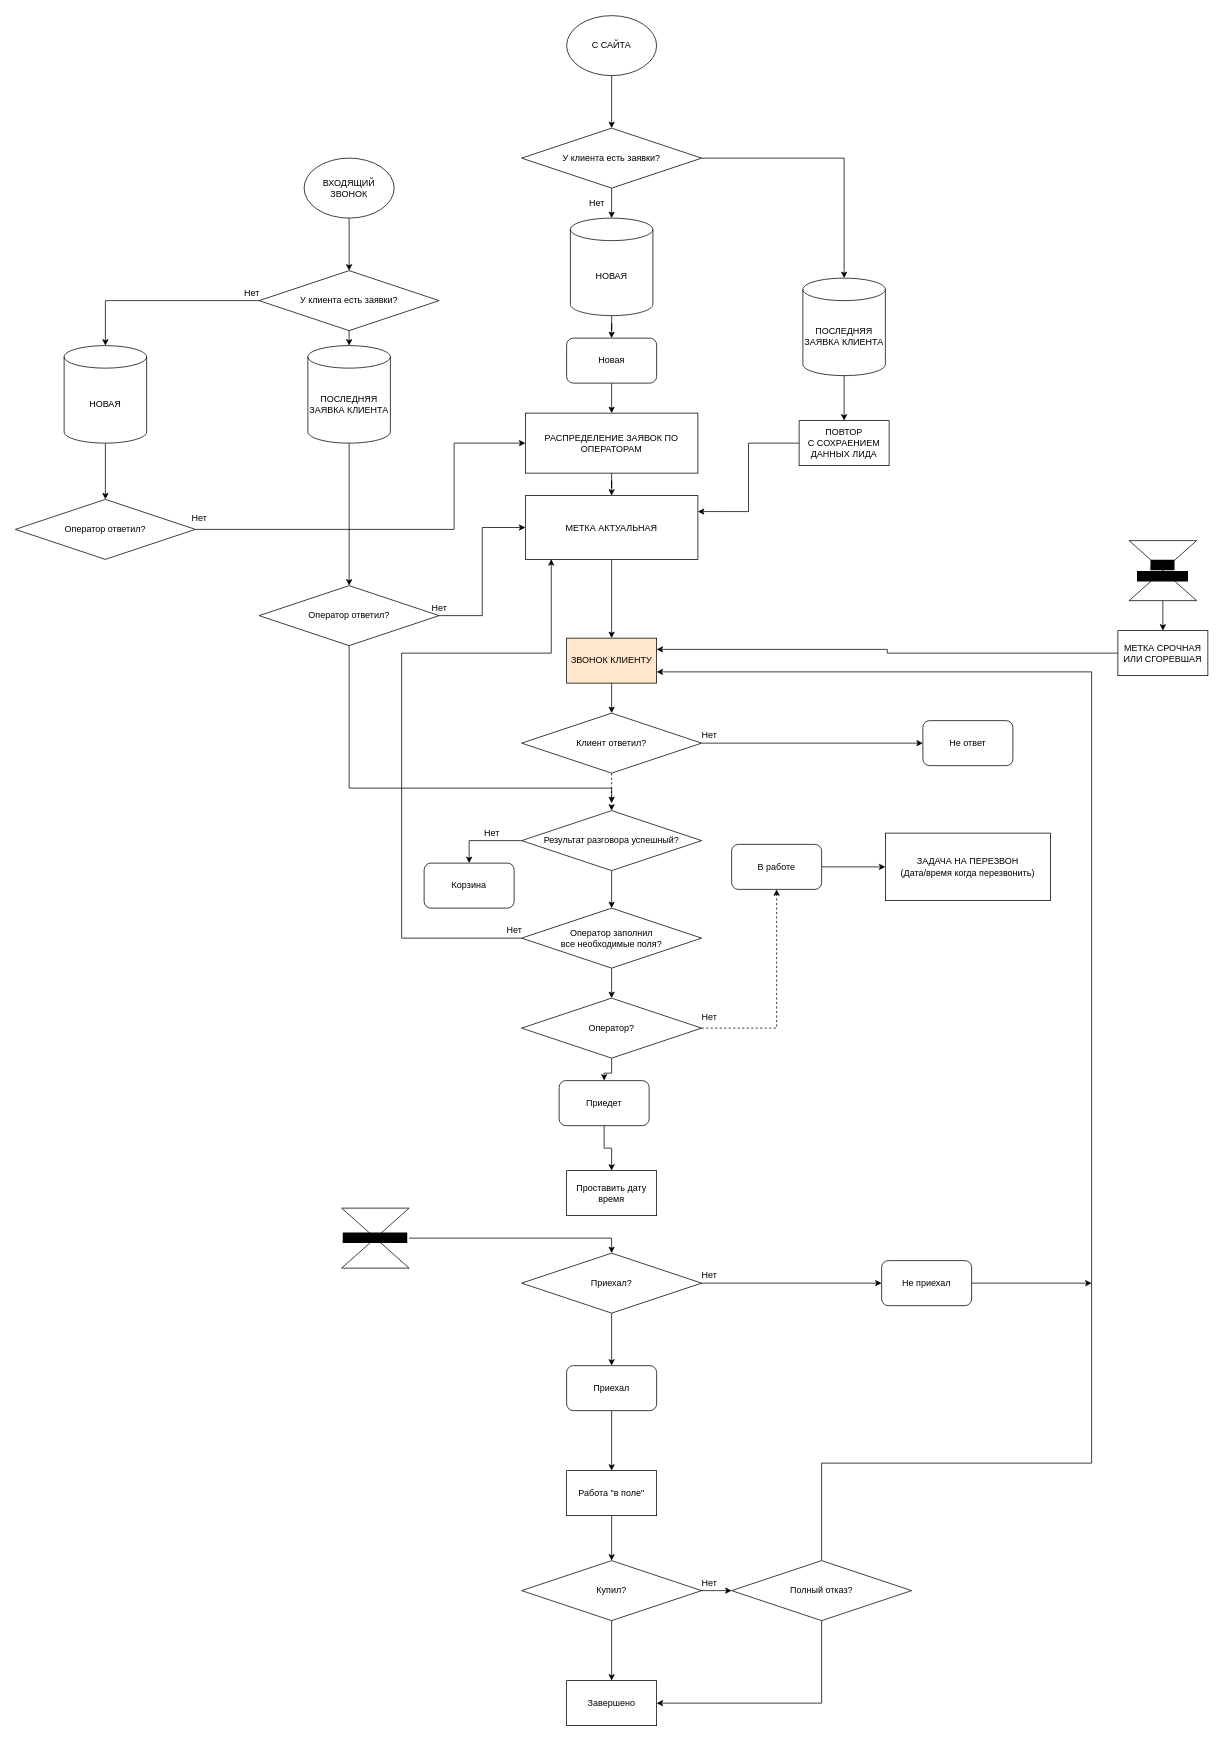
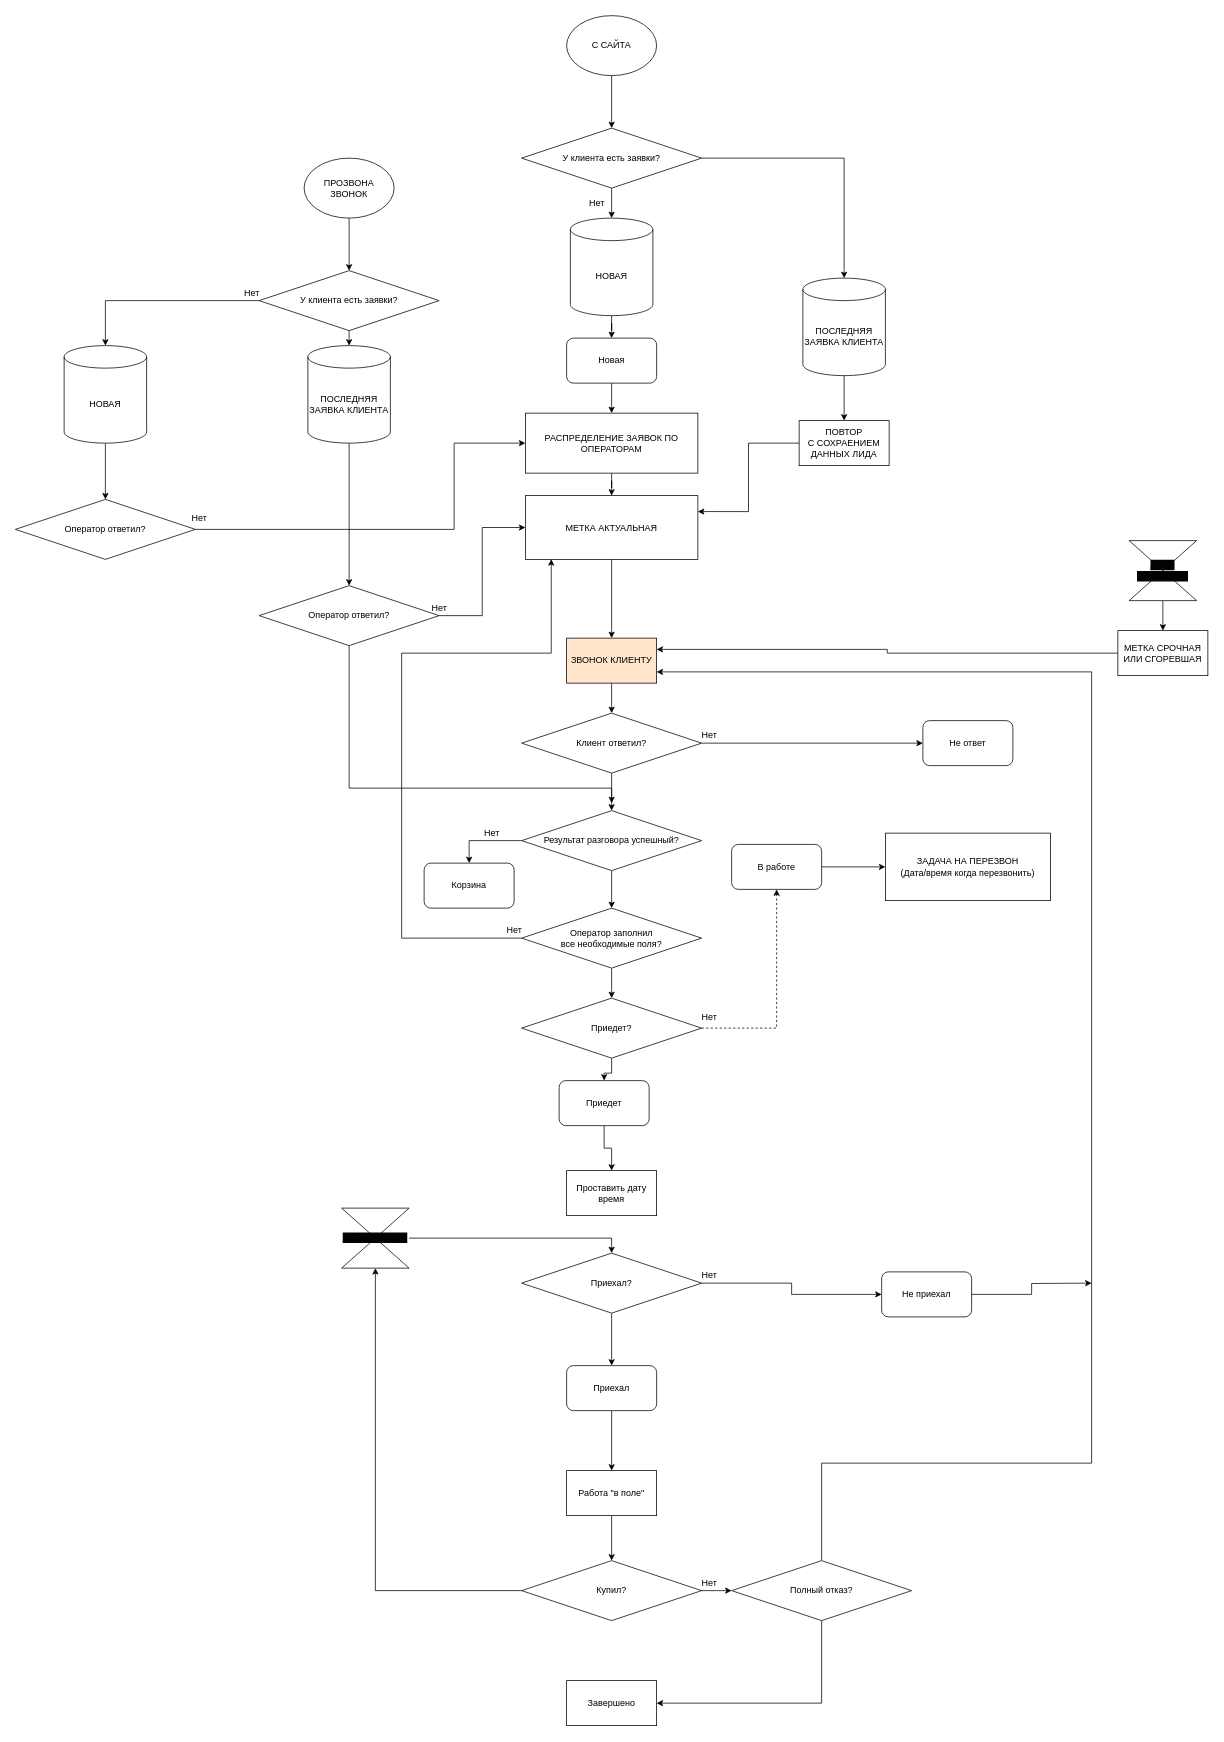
(349, 188) -> (349, 188)
(612, 779) -> (612, 779)
(612, 1028) -> (612, 1028)
(927, 1283) -> (927, 1294)
(612, 1647) -> (375, 1505)
